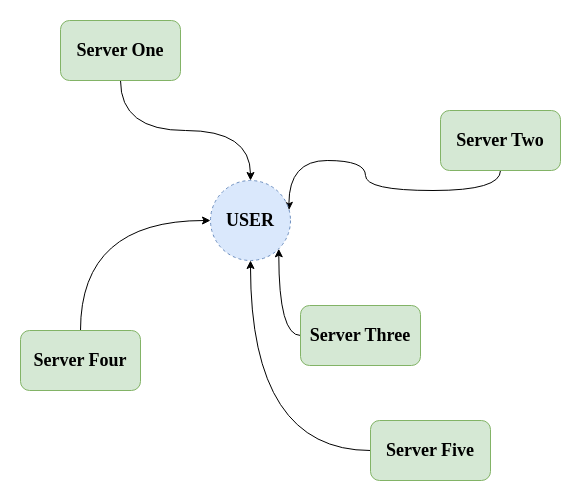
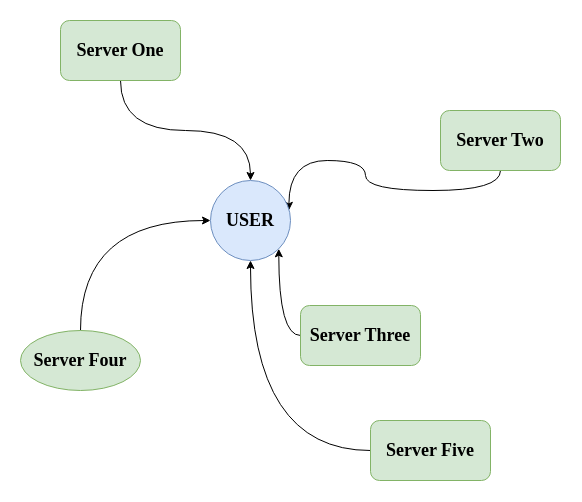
(251, 221) -> (251, 221)
(81, 361) -> (81, 361)
